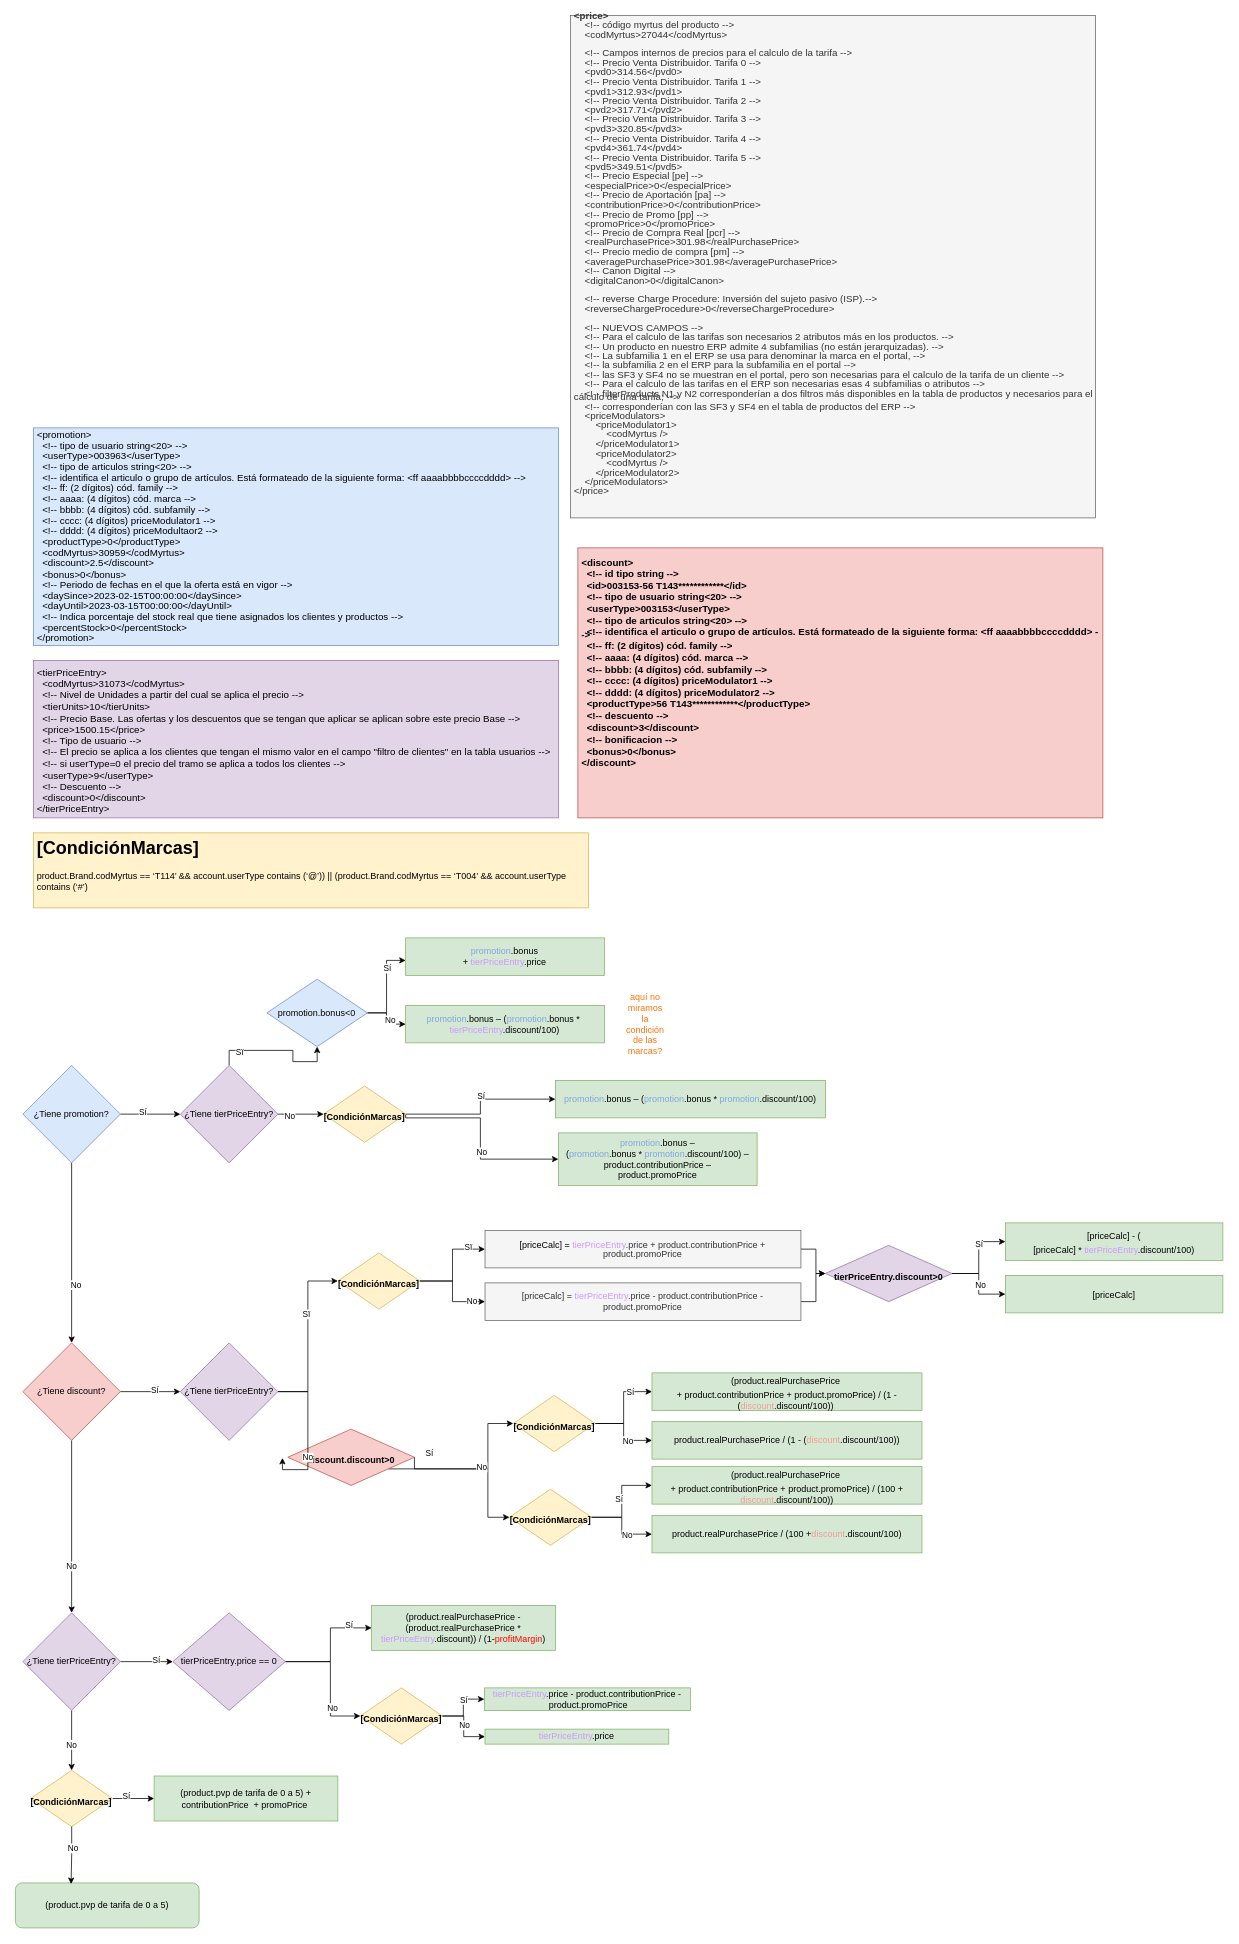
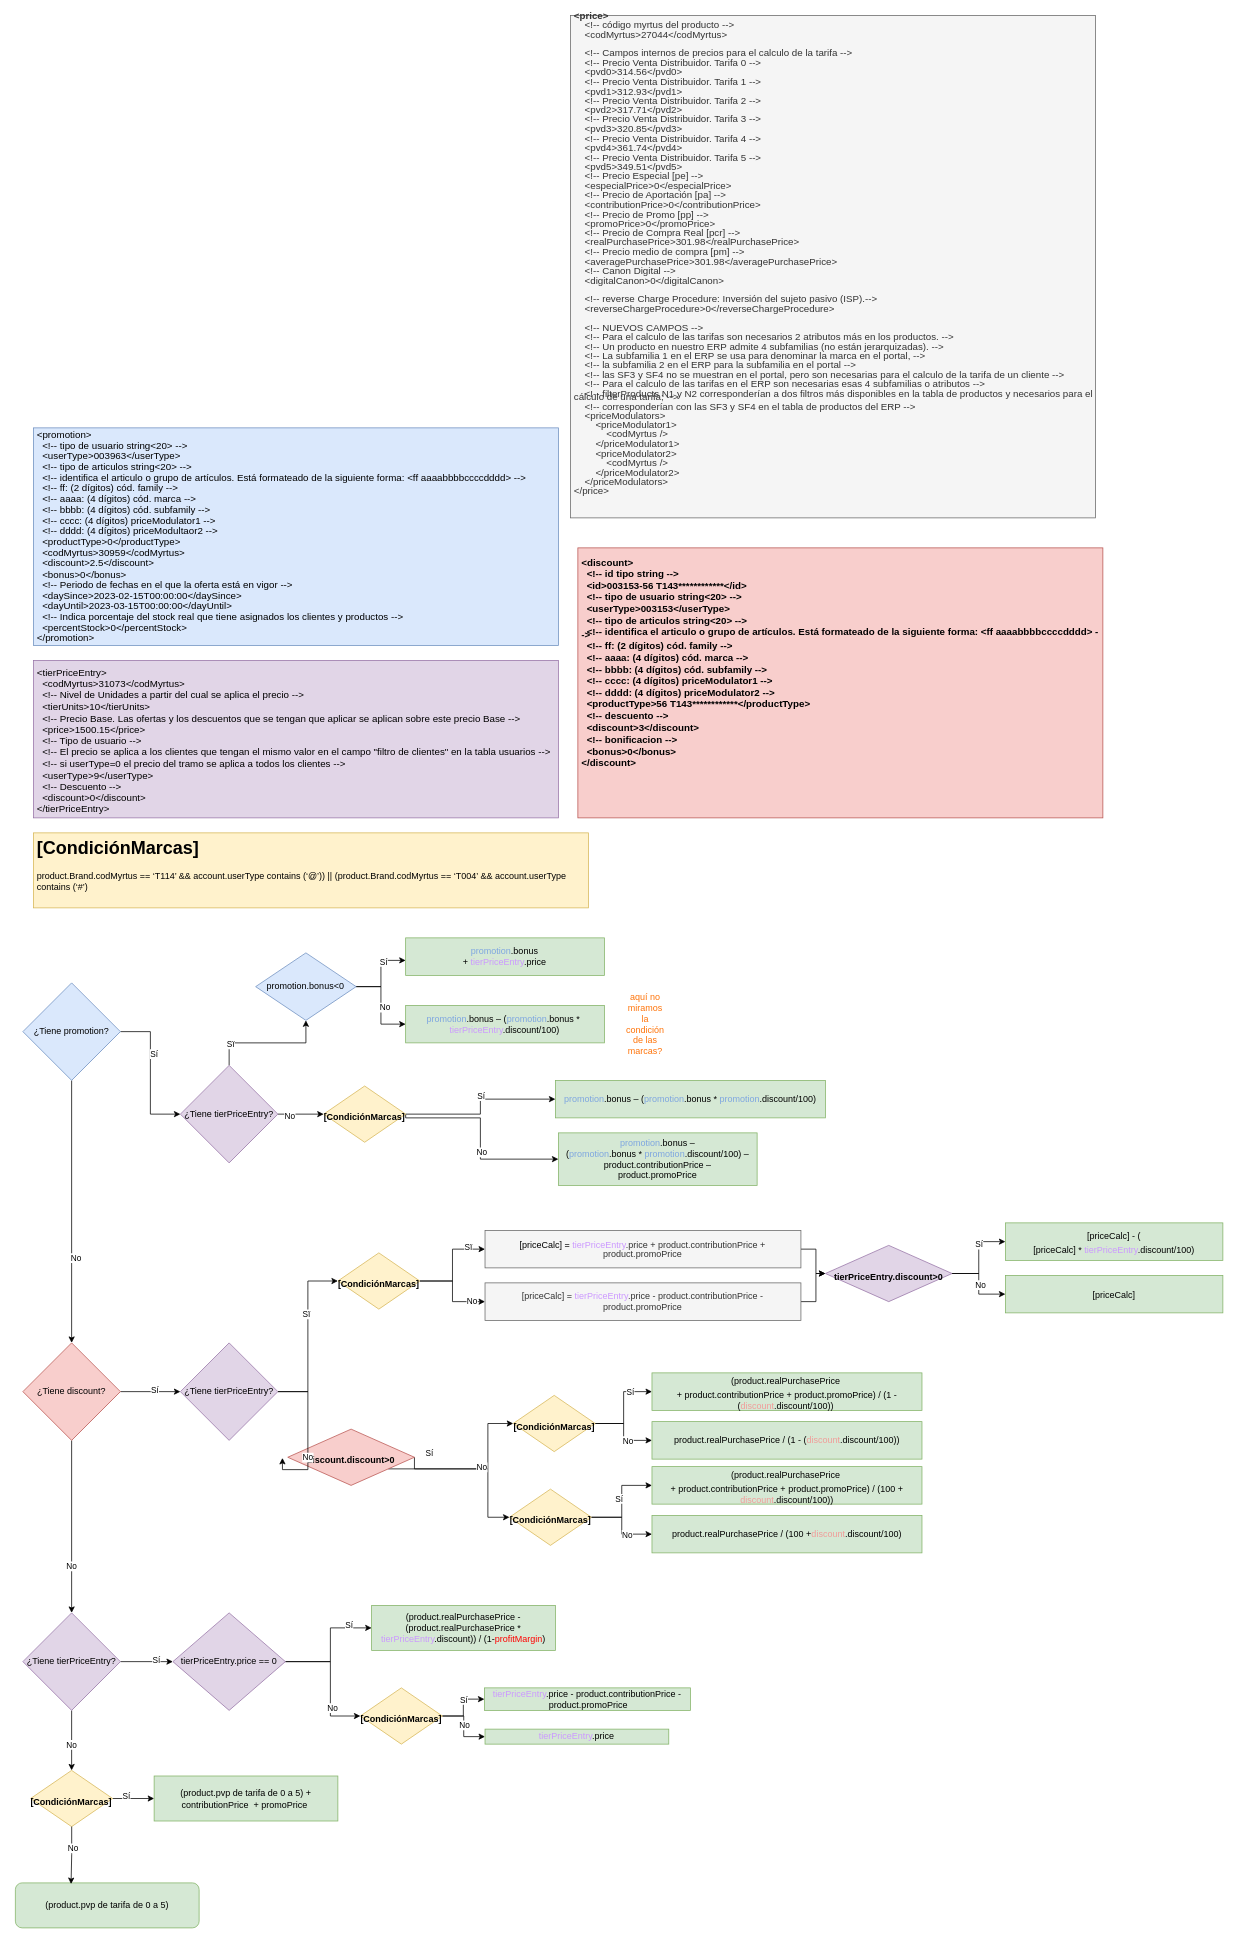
(317, 1013) -> (306, 987)
(72, 1114) -> (72, 1032)
